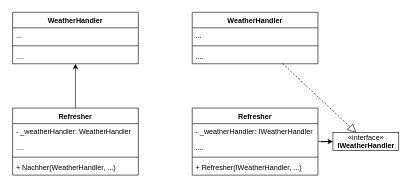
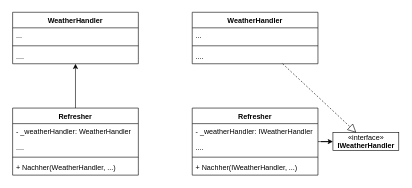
(256, 168) -> (252, 168)
